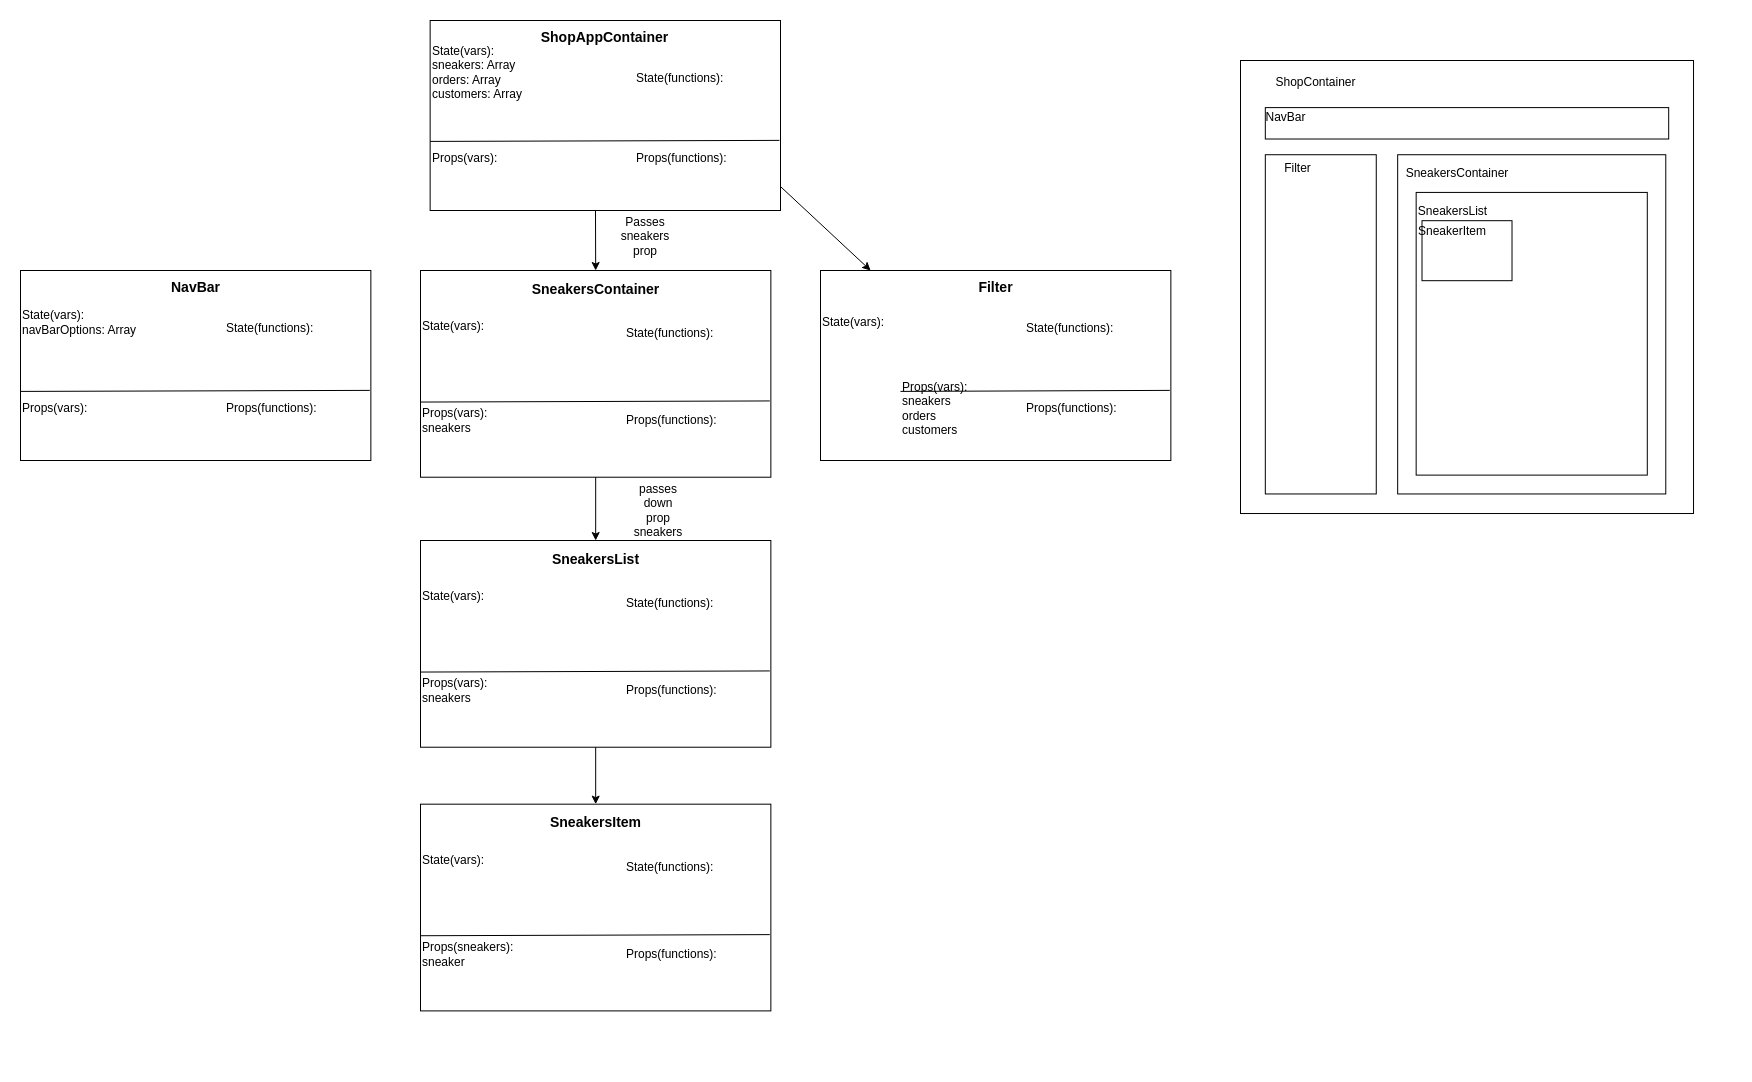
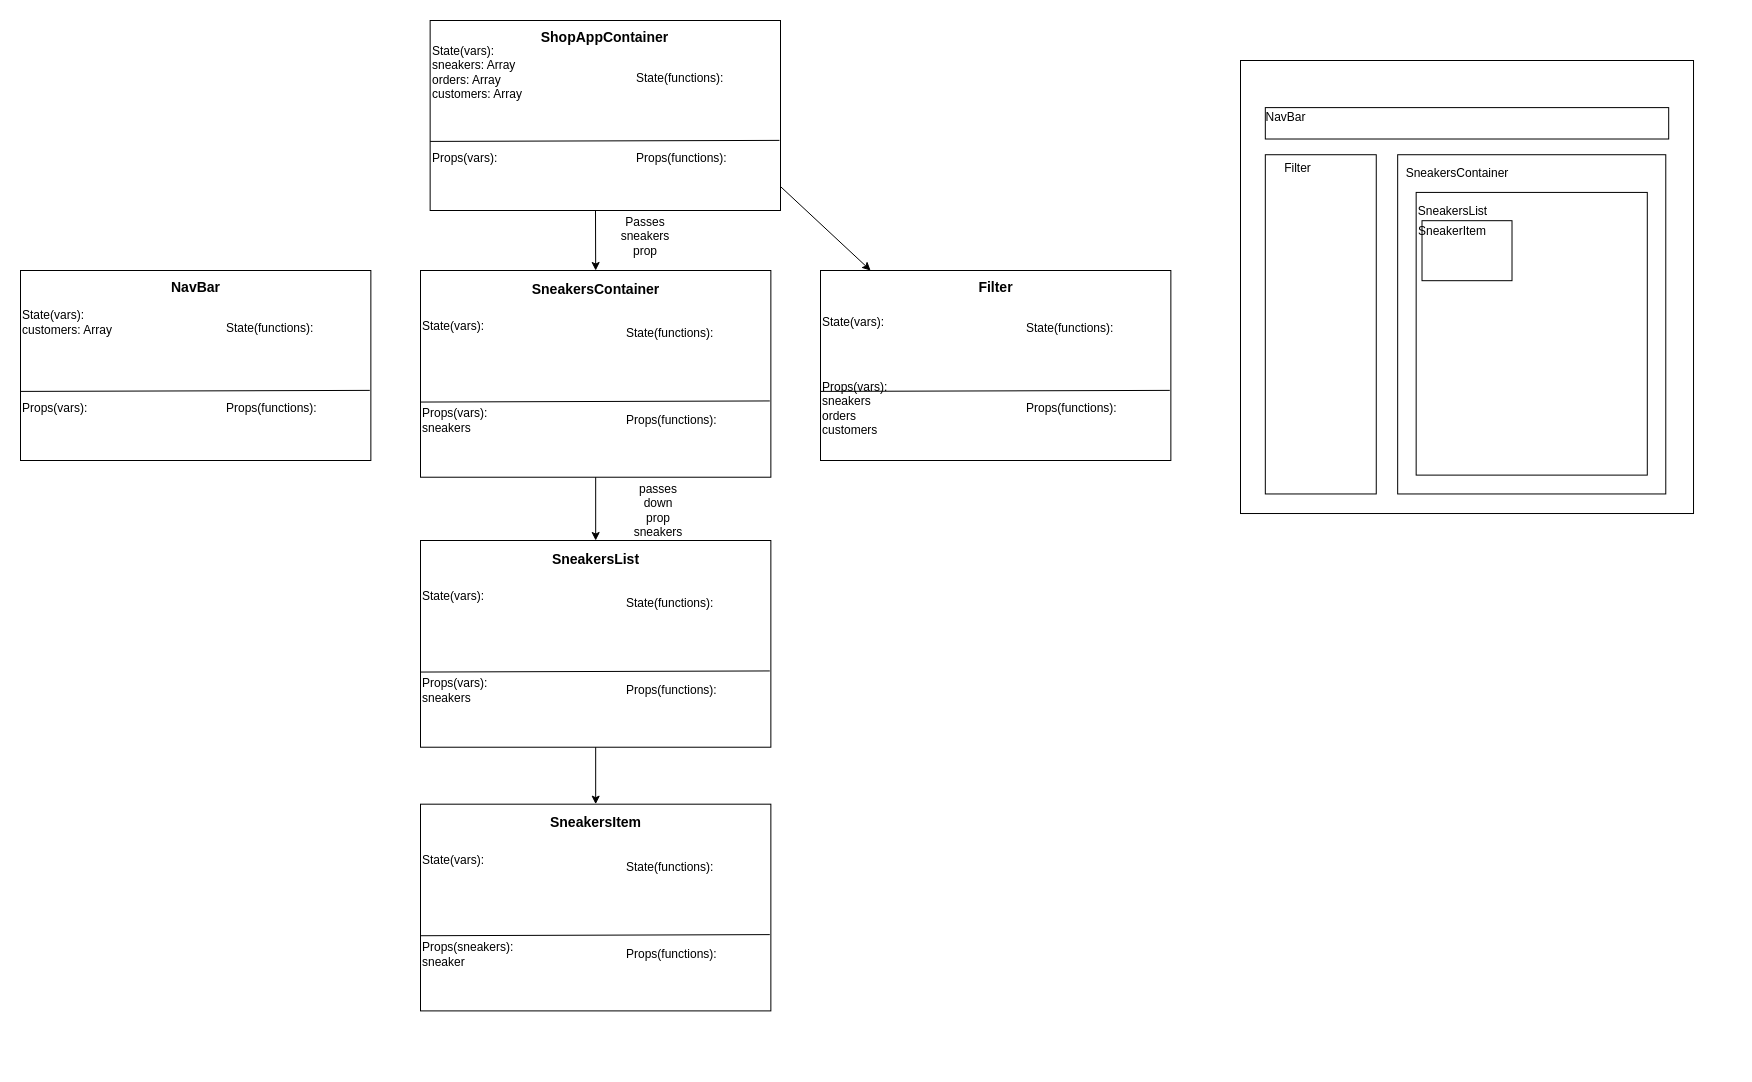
(1316, 82) -> none
(85, 323) -> (73, 323)
(952, 409) -> (872, 409)
